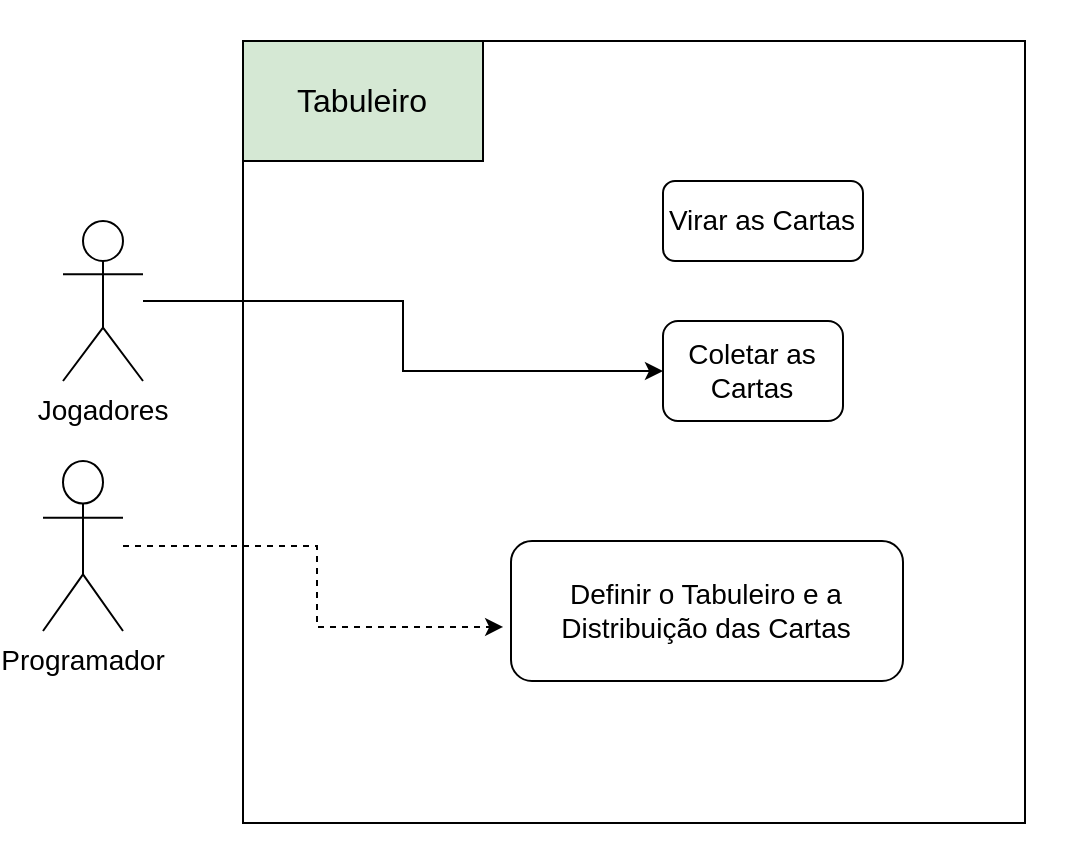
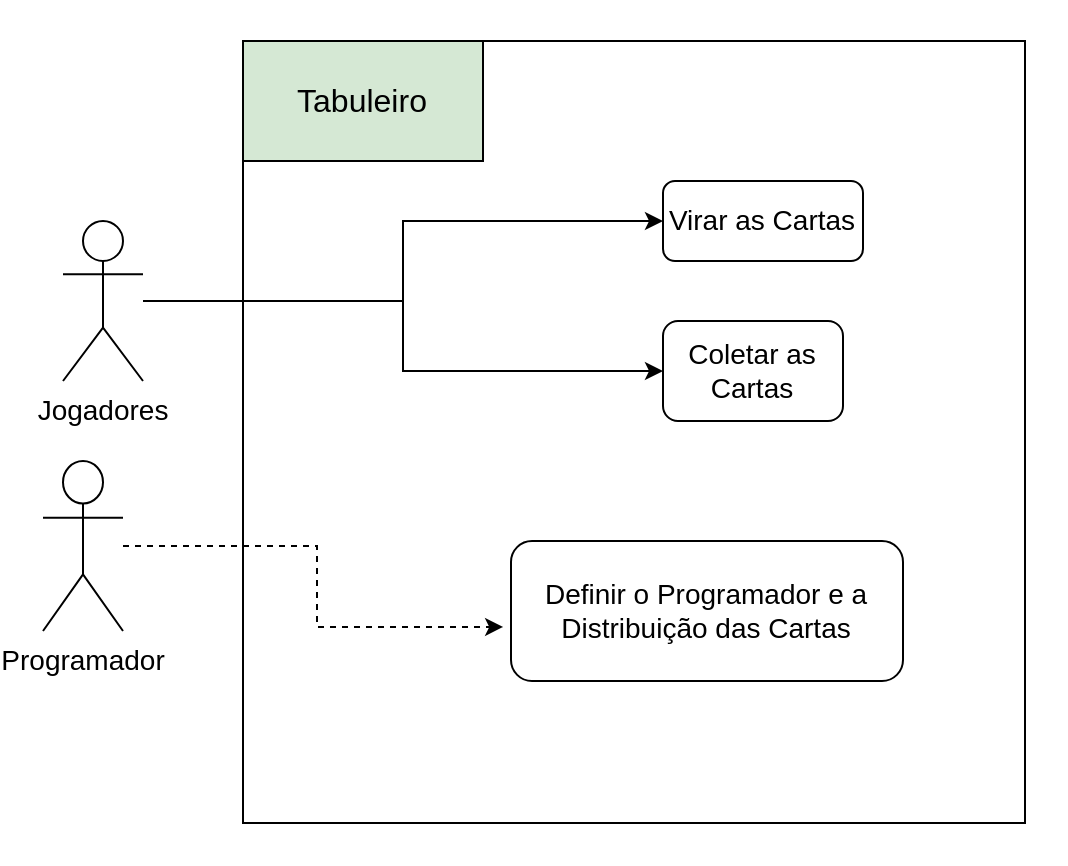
none -> (488, 221)
(707, 611) -> (707, 611)
